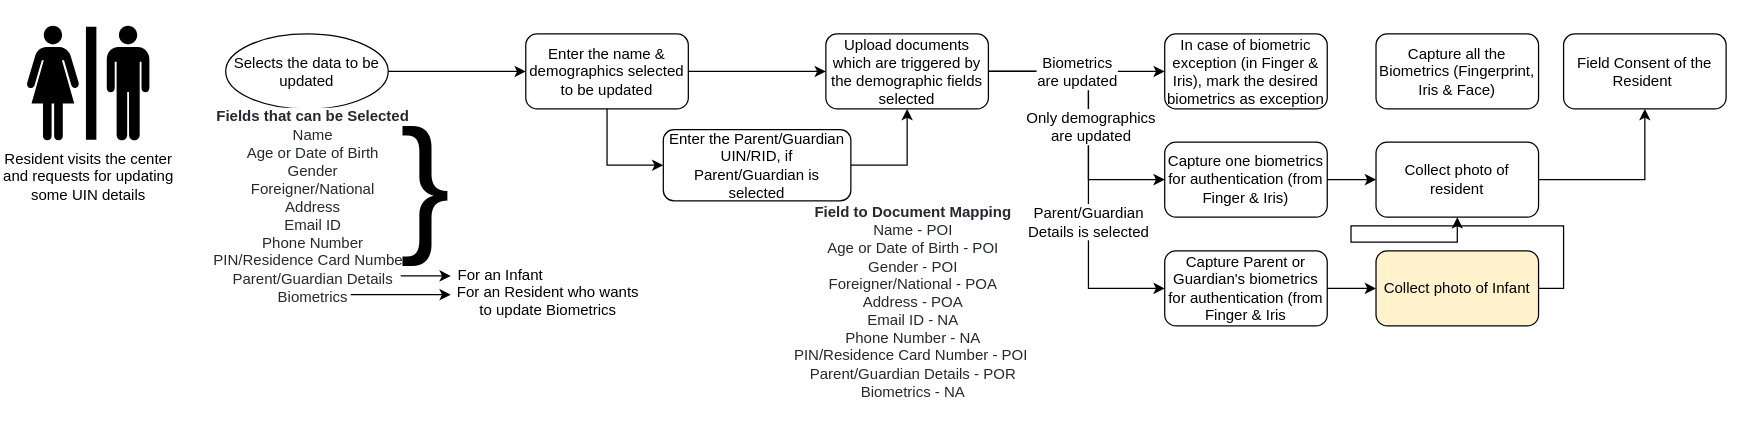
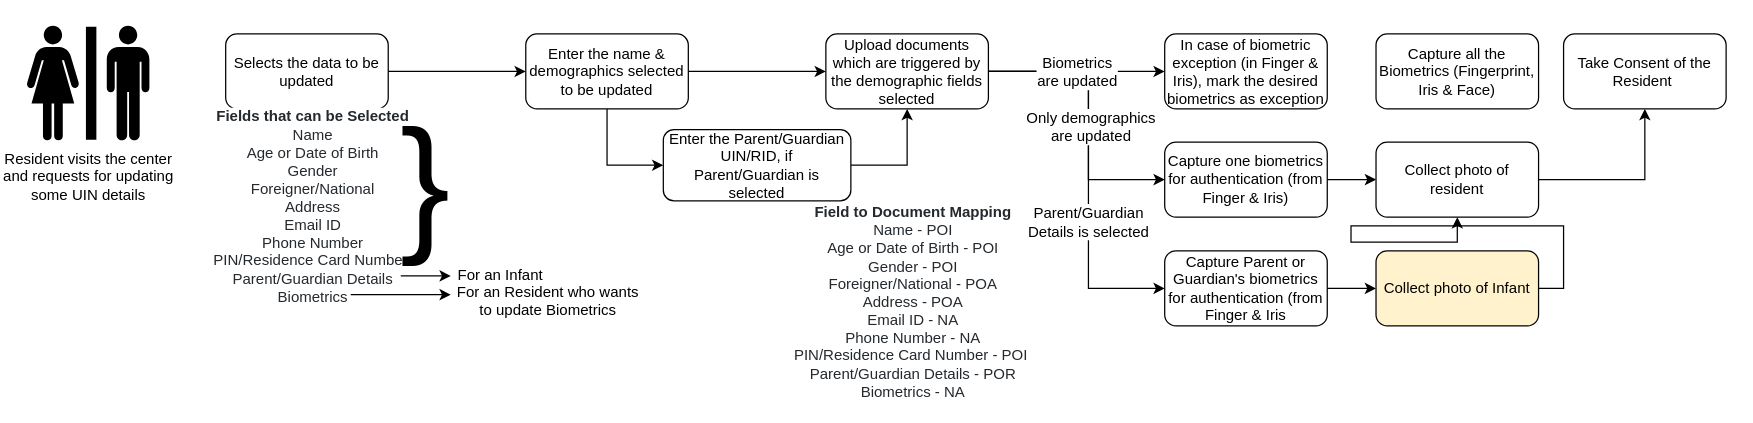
(307, 71) -> (307, 71)
(1644, 72) -> (1644, 72)
